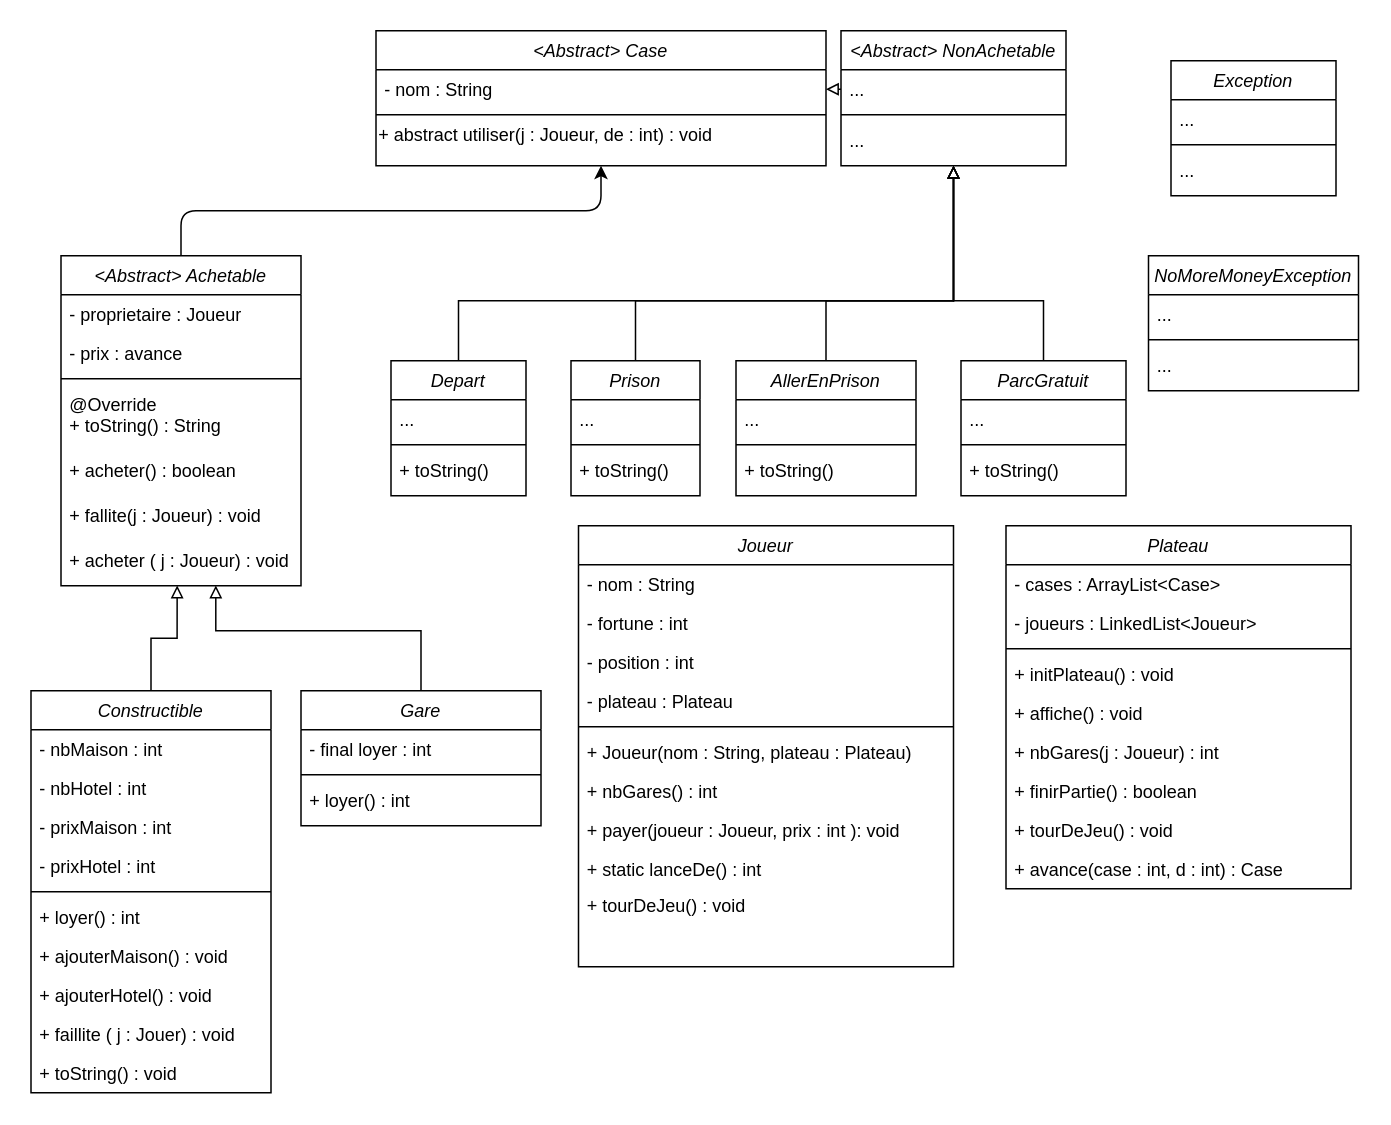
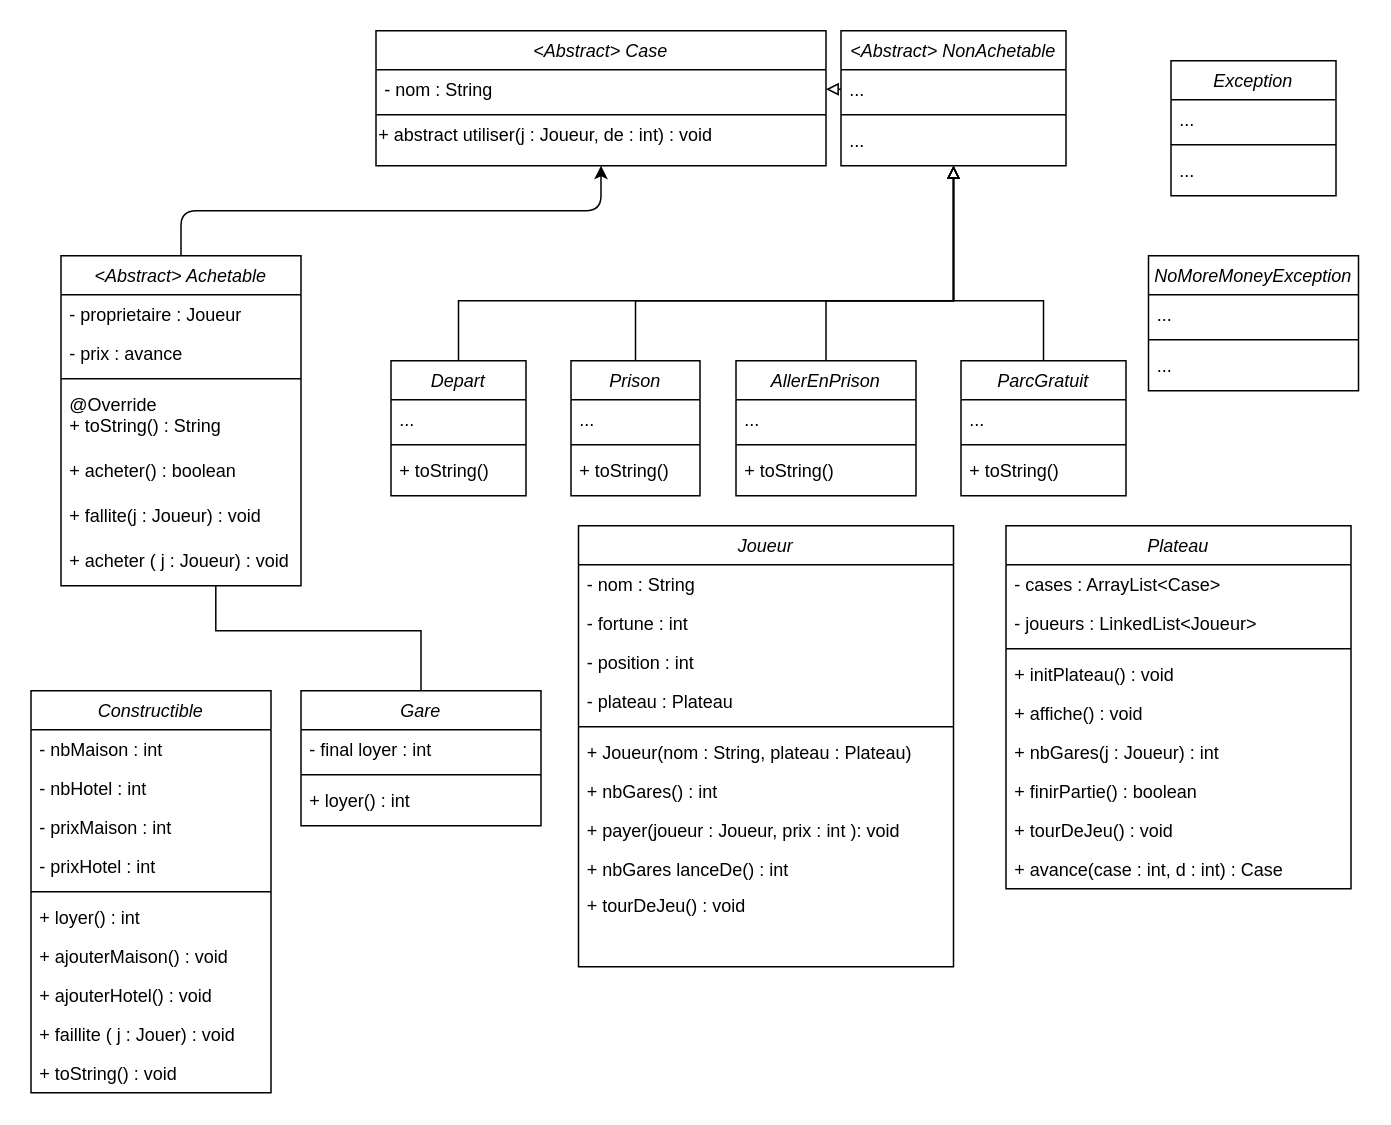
(216, 599) -> (216, 595)
(158, 638) -> none
(689, 870) -> (696, 870)
